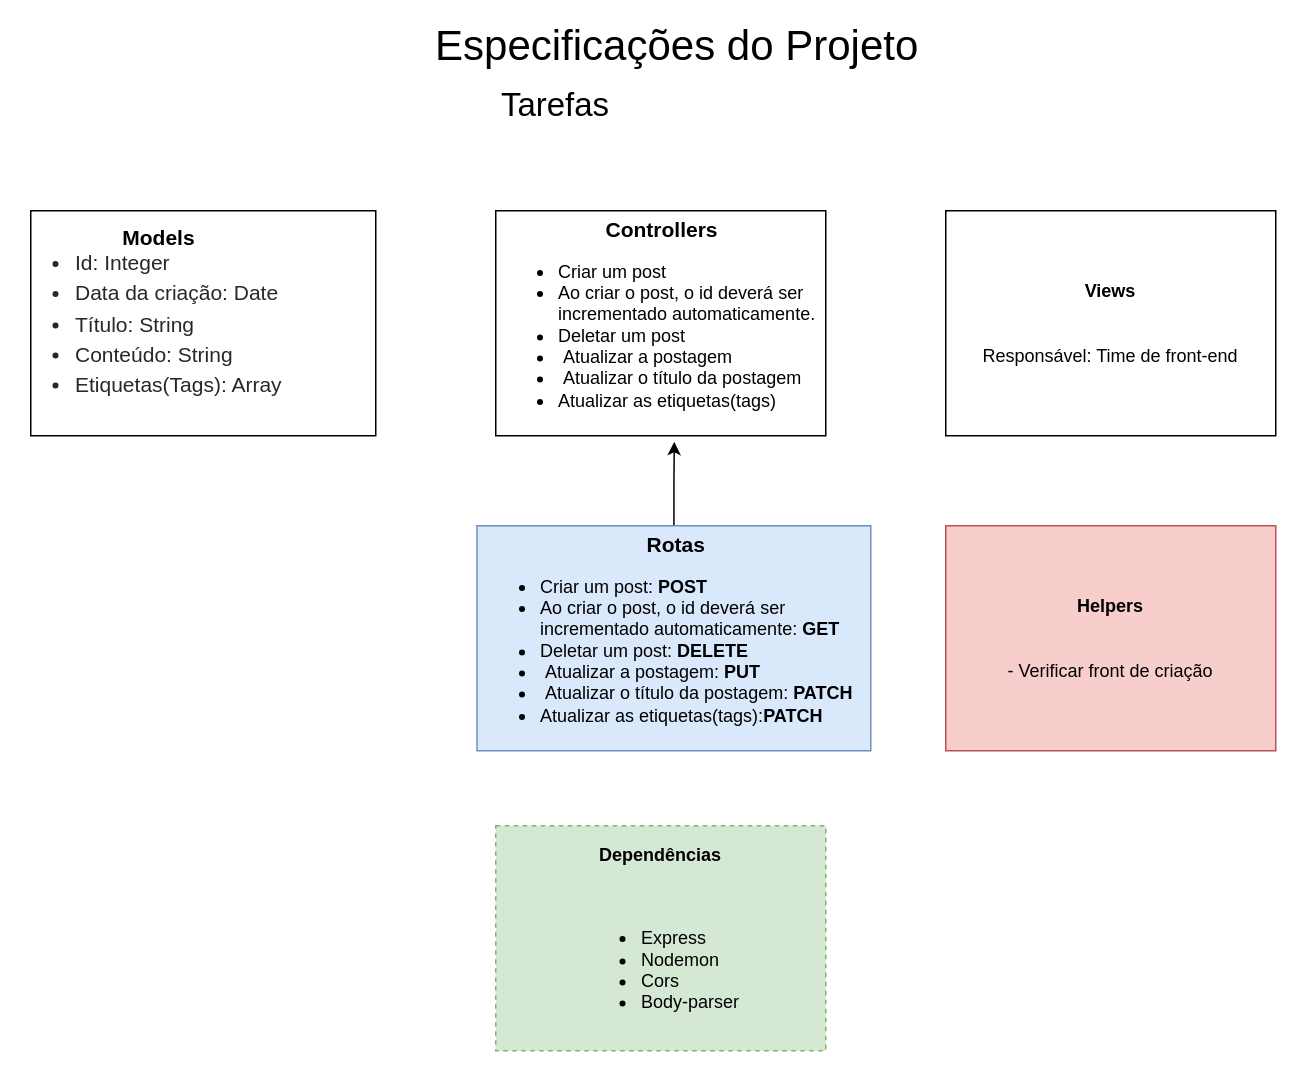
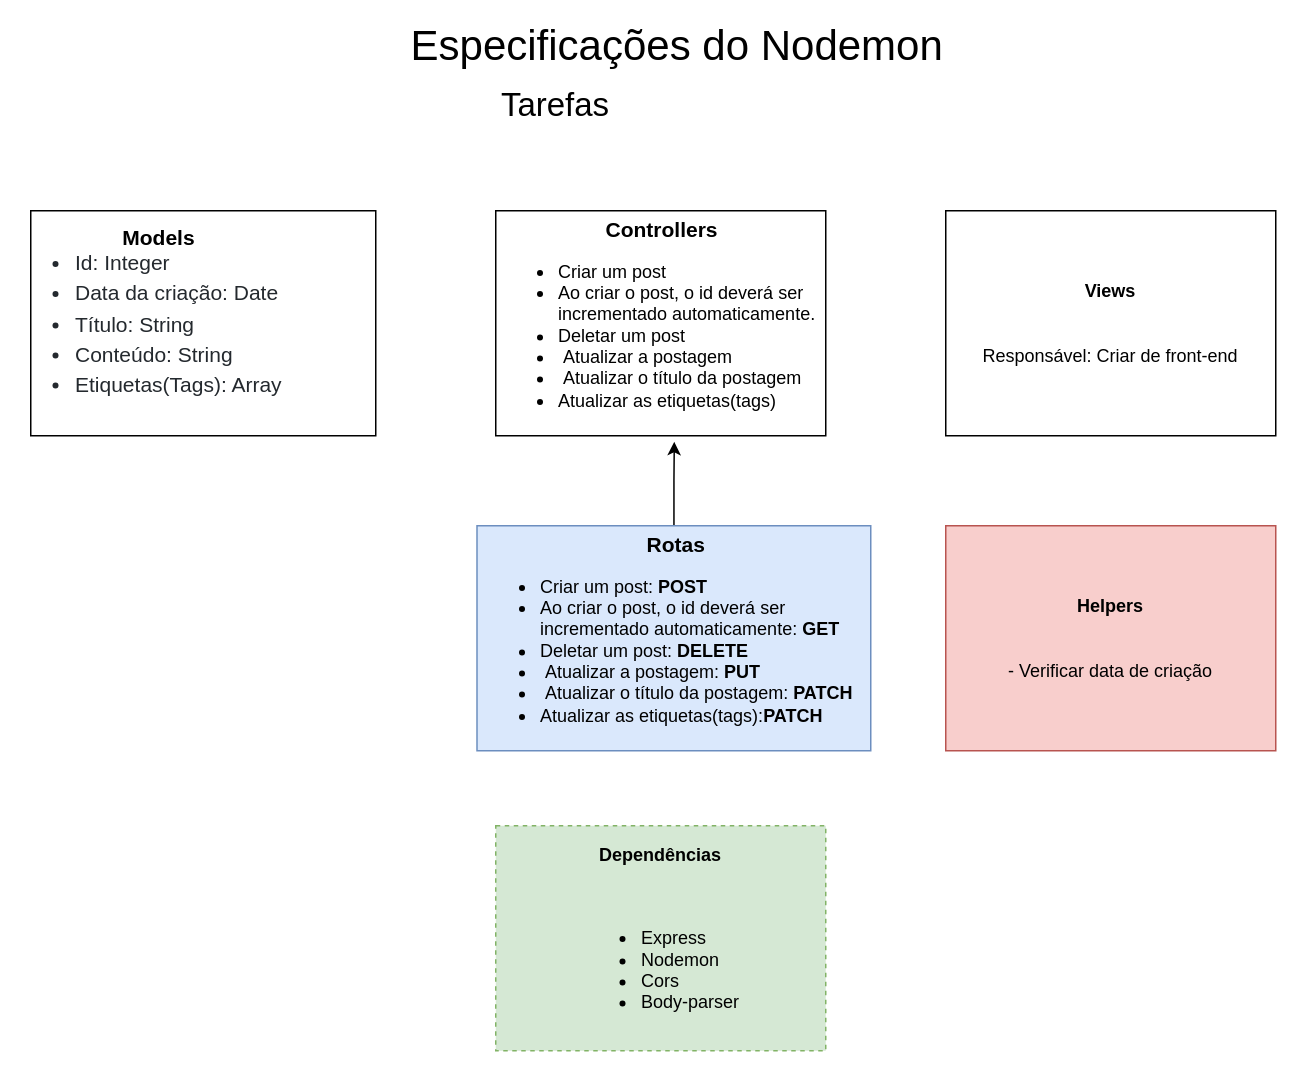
(683, 46) -> (683, 46)
(1111, 323) -> (1111, 323)
(1111, 638) -> (1111, 638)
